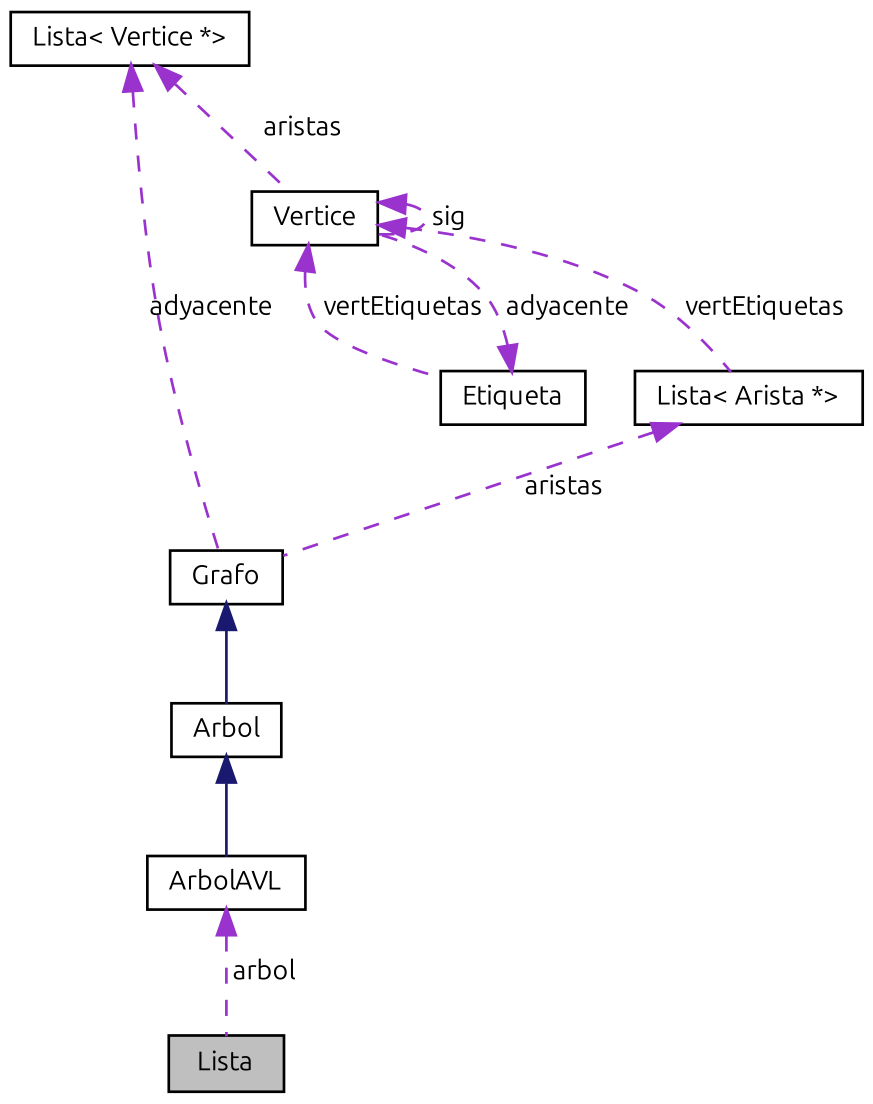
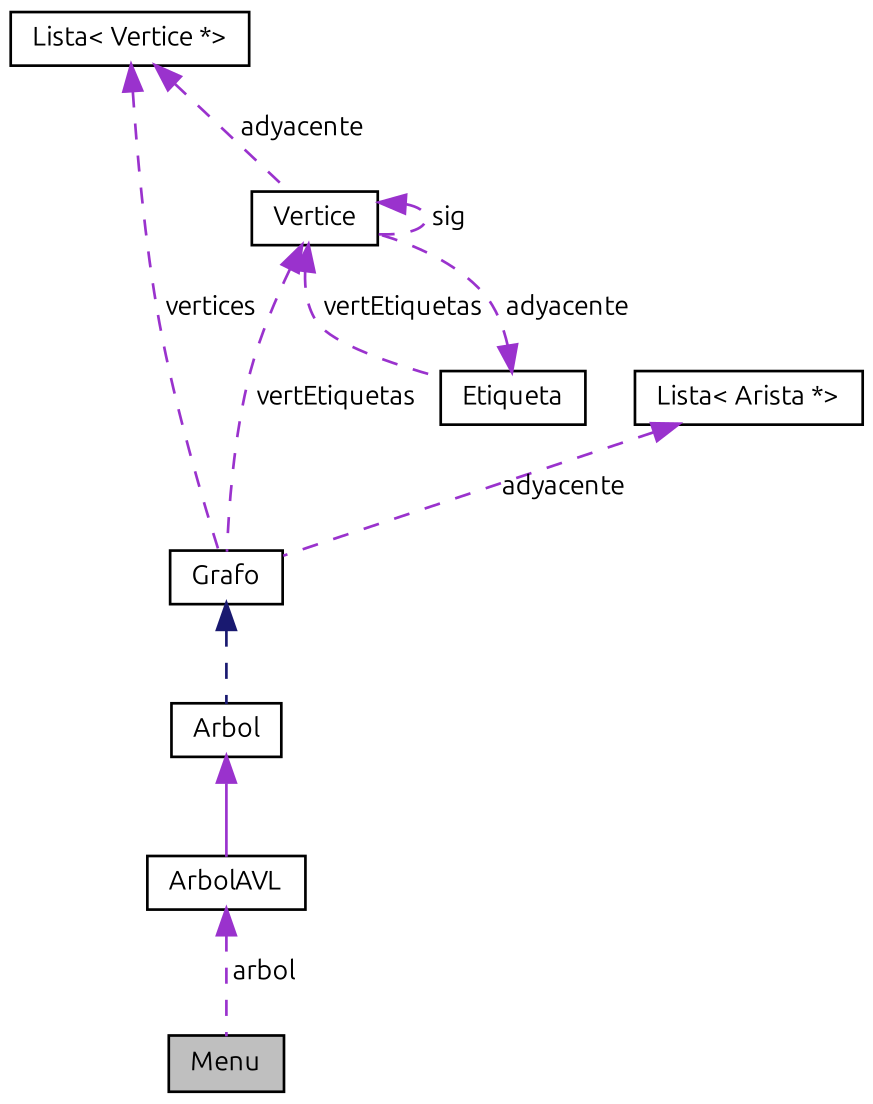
(300, 129) -> (300, 129)
(584, 268) -> (243, 407)
(209, 308) -> (209, 308)
(561, 488) -> (561, 488)
(226, 667) -> (226, 667)
(226, 820) -> (226, 820)
(226, 1064) -> (226, 1064)
